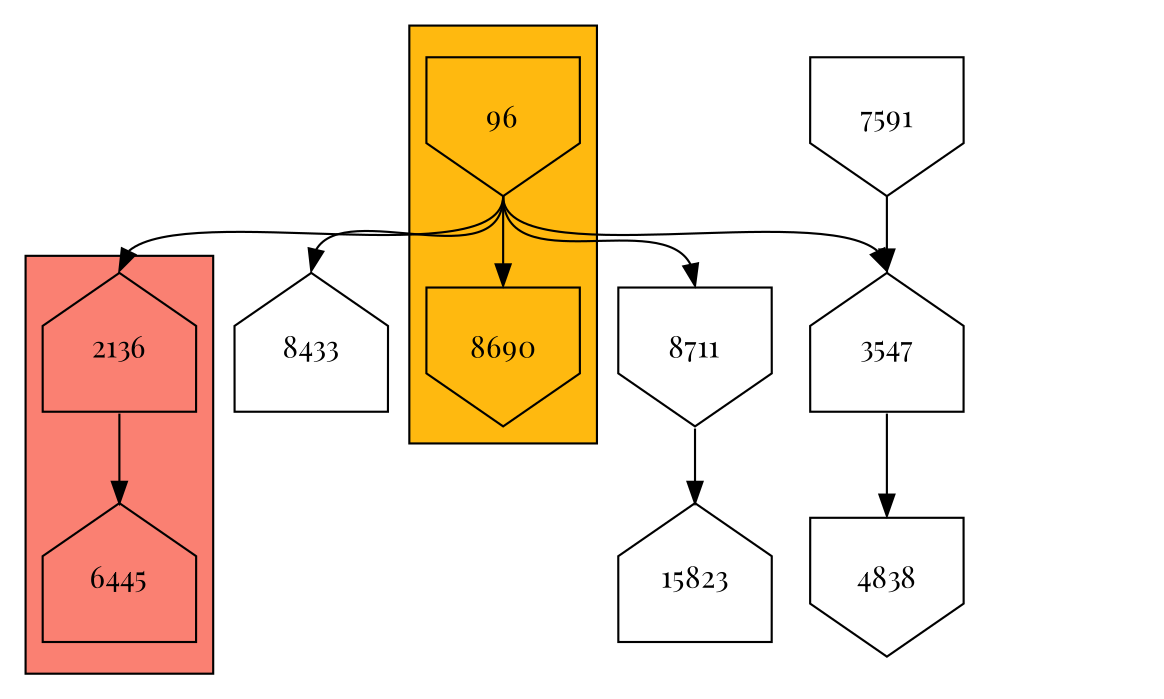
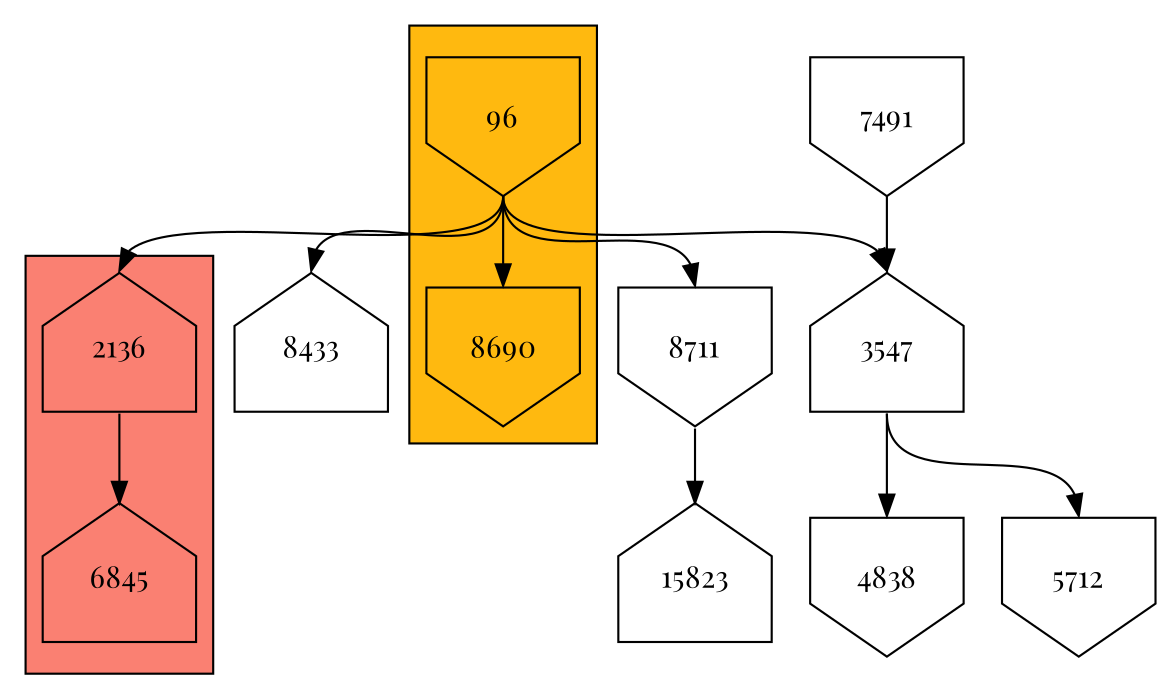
(887, 119) -> (887, 119)
(119, 580) -> (119, 580)
none -> (1079, 580)
